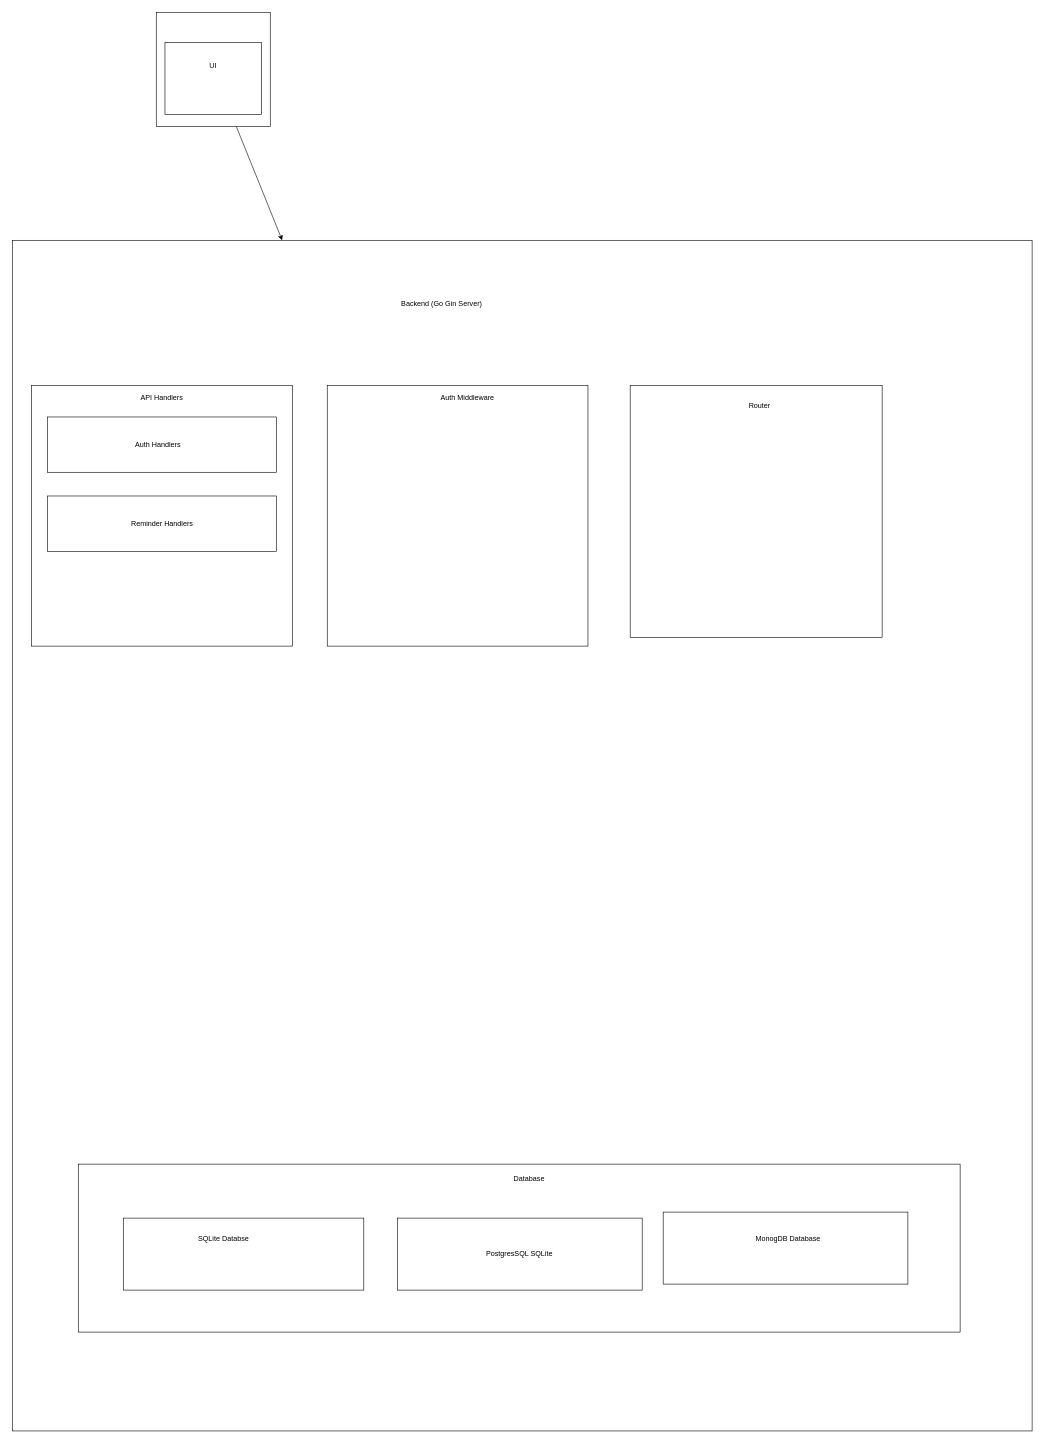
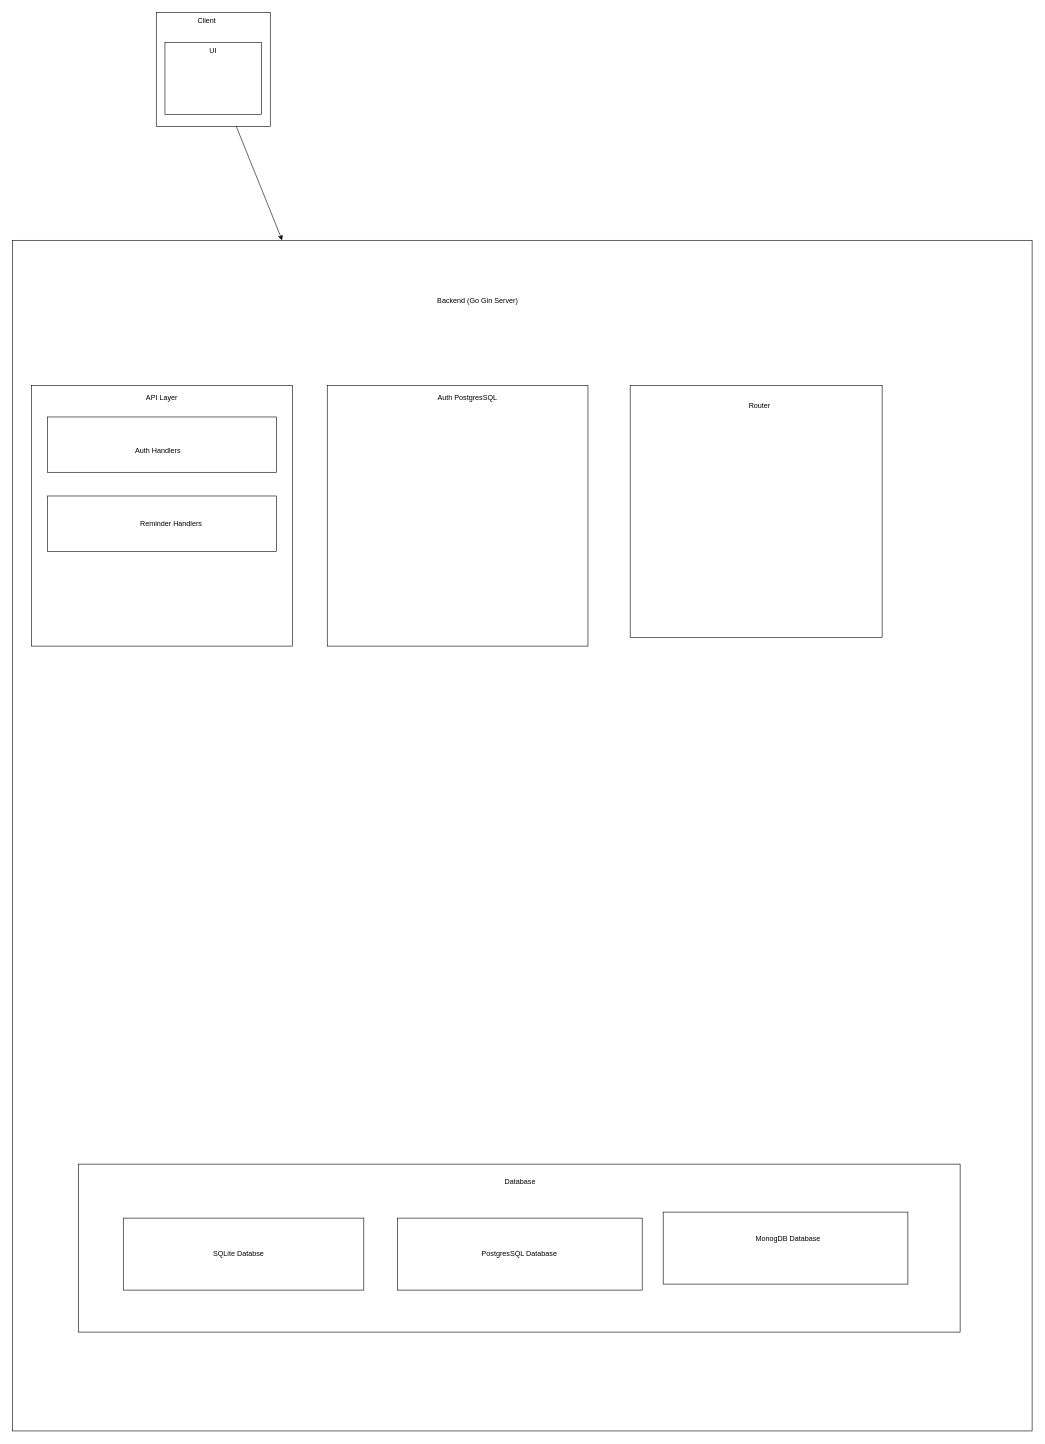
none -> (207, 20)
(213, 66) -> (213, 51)
(442, 304) -> (478, 301)
(162, 398) -> (162, 398)
(468, 398) -> (468, 398)
(158, 445) -> (158, 451)
(162, 524) -> (171, 524)
(530, 1179) -> (521, 1182)
(224, 1239) -> (239, 1254)
(520, 1254) -> (520, 1254)
